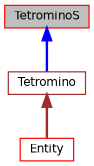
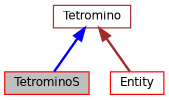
(47, 56) -> (66, 55)
